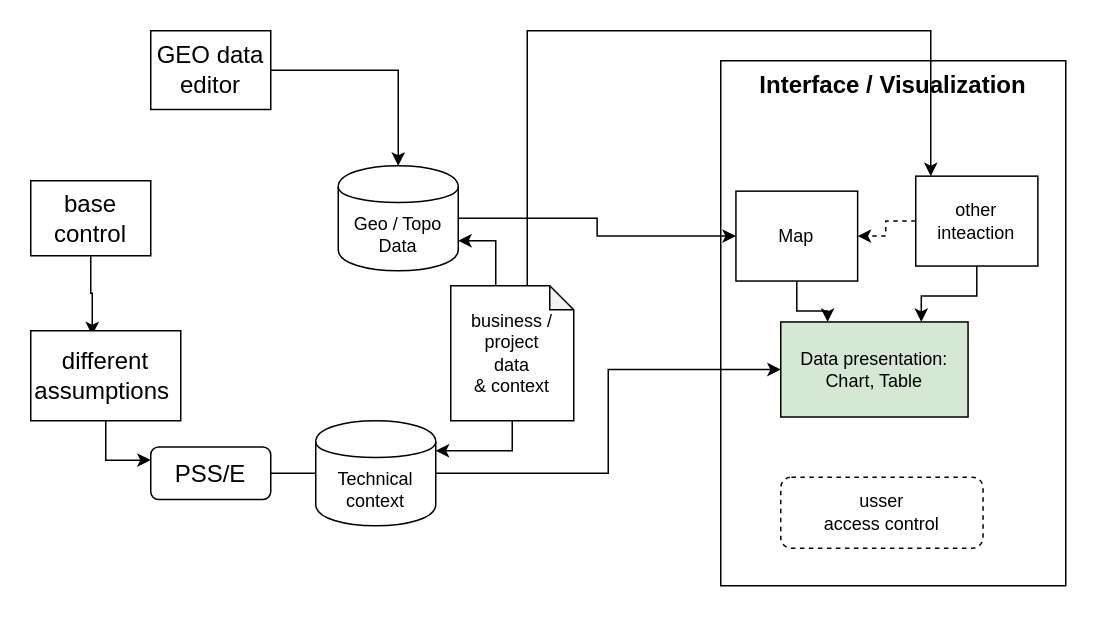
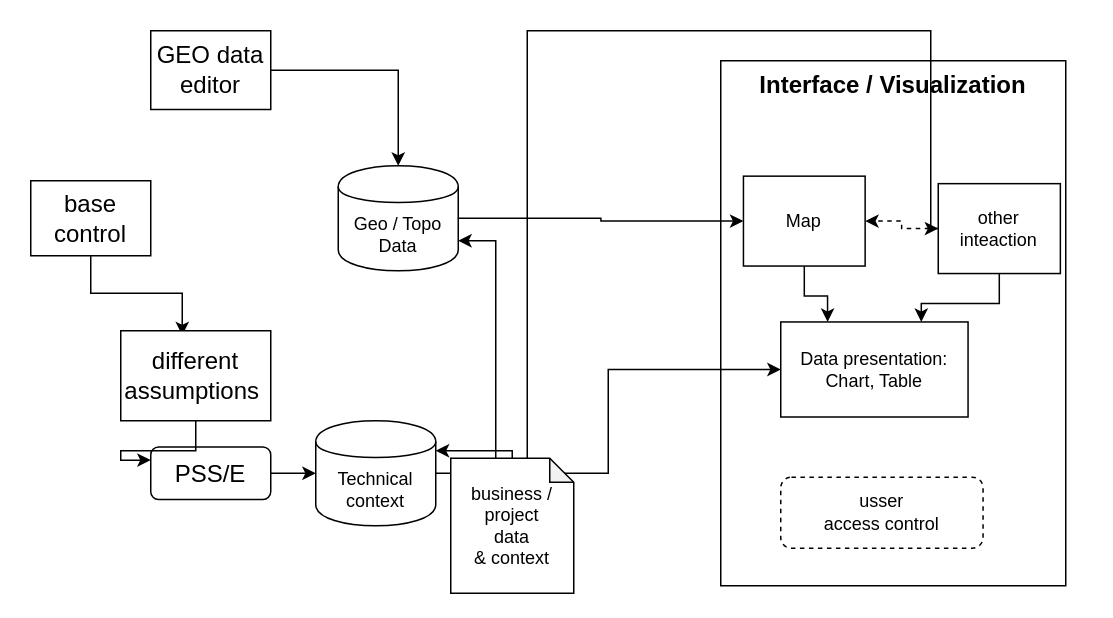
(977, 221) -> (999, 229)
(797, 236) -> (804, 221)
(512, 353) -> (512, 526)
(874, 369) -> (874, 369)
(106, 376) -> (196, 376)
(308, 473) -> (304, 473)
